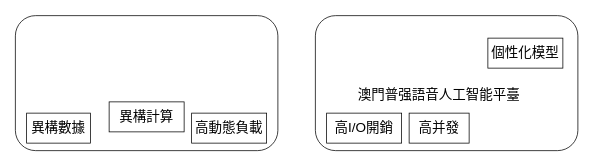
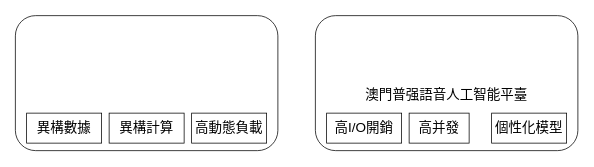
(525, 53) -> (529, 128)
(439, 94) -> (447, 94)
(147, 117) -> (147, 128)
(59, 128) -> (64, 128)
